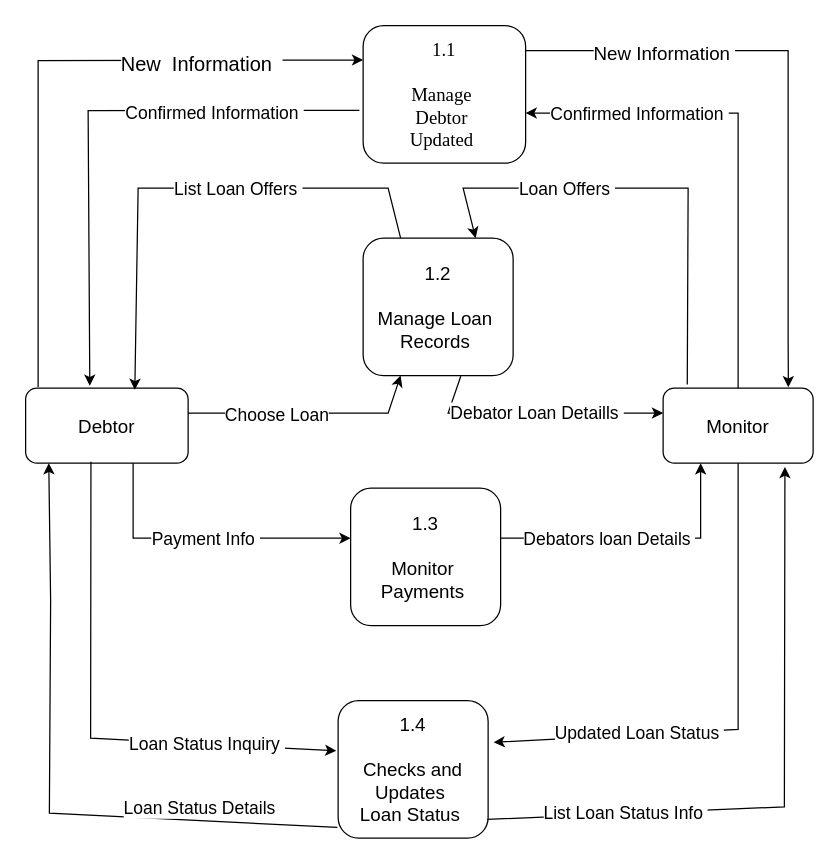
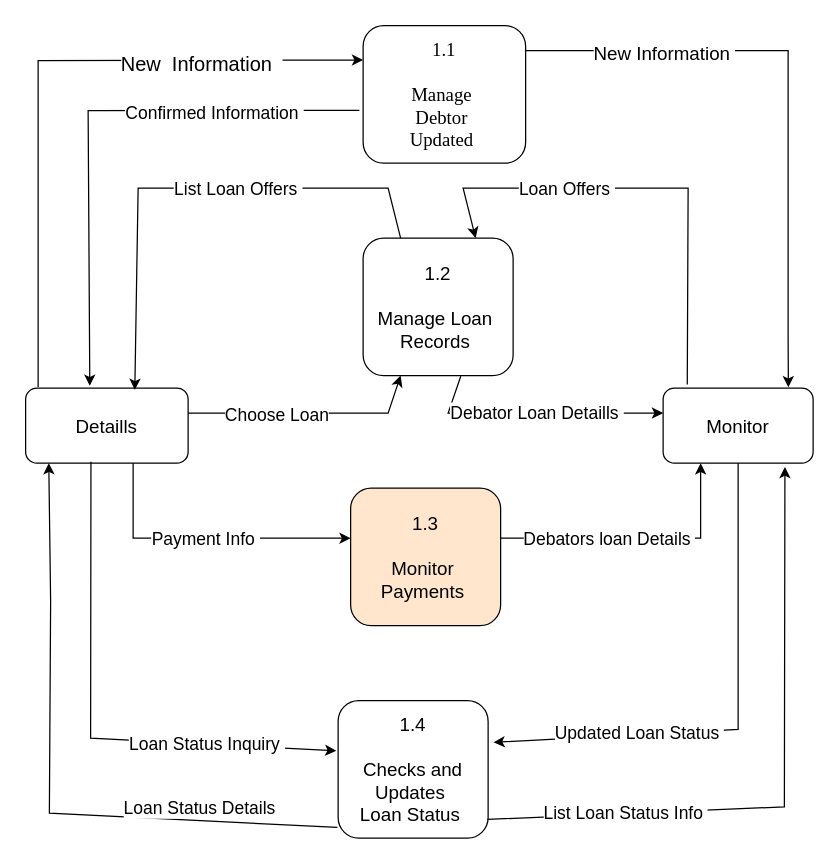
(738, 163) -> none
(107, 426) -> (107, 426)
(426, 557) -> (426, 557)
